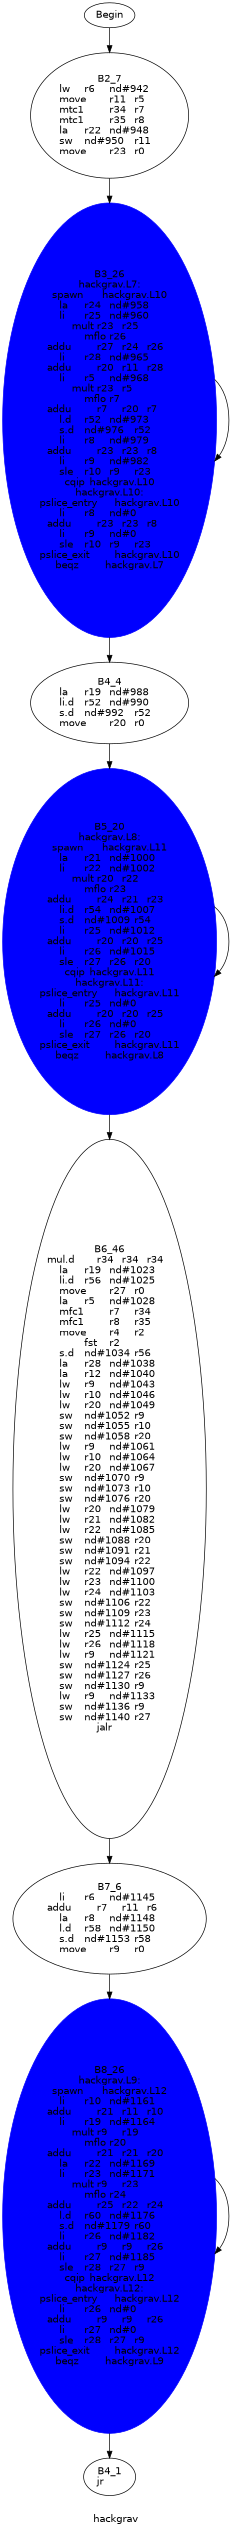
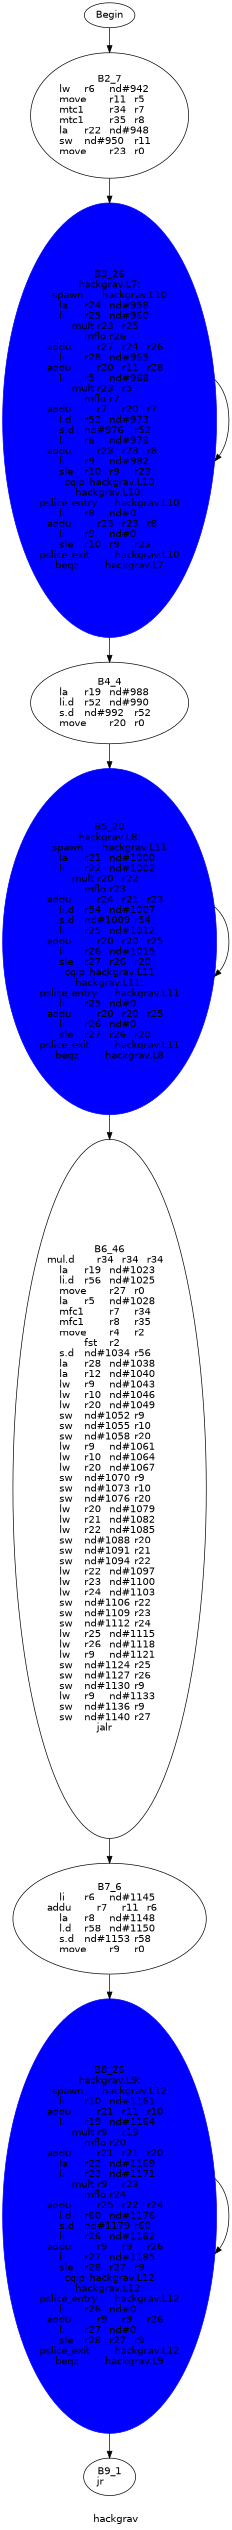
(110, 2477) -> (110, 2477)
